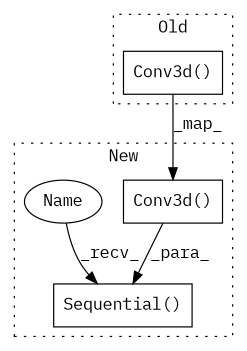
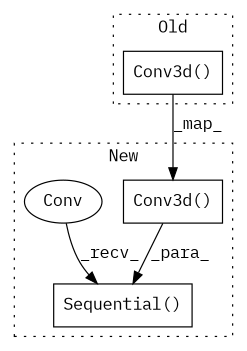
(63, 202) -> (63, 202)
